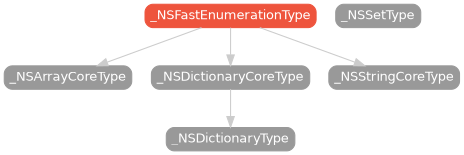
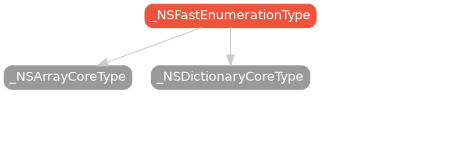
(378, 16) -> none
(394, 78) -> none
(231, 139) -> none
